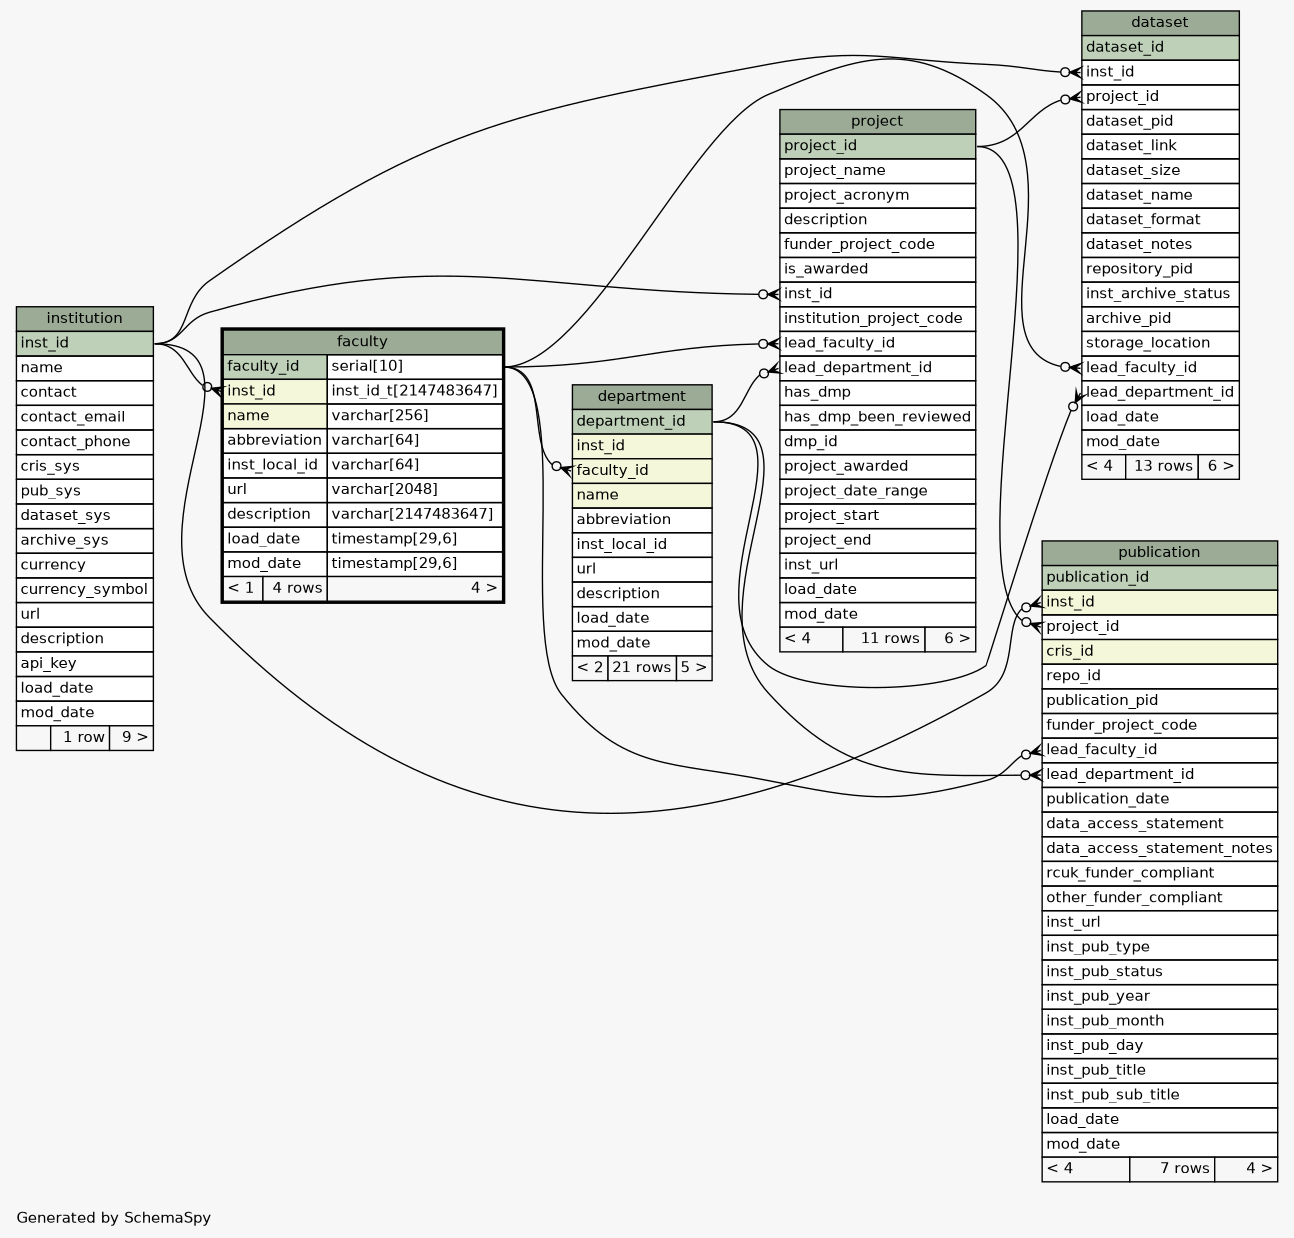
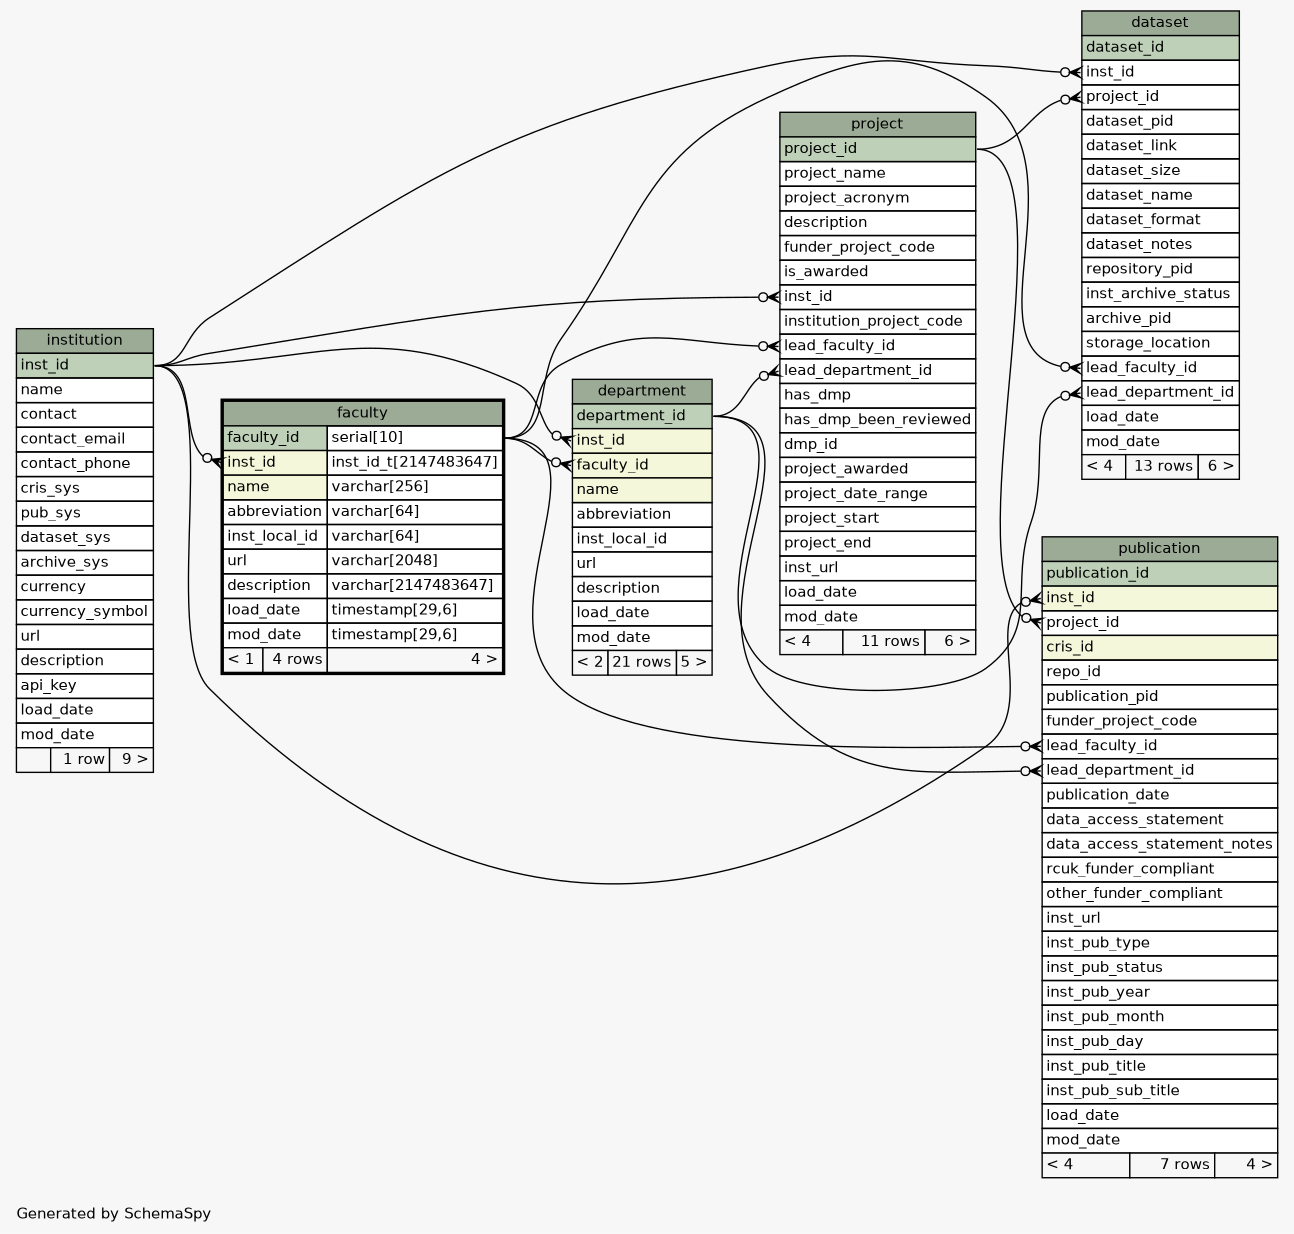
none -> (369, 349)
